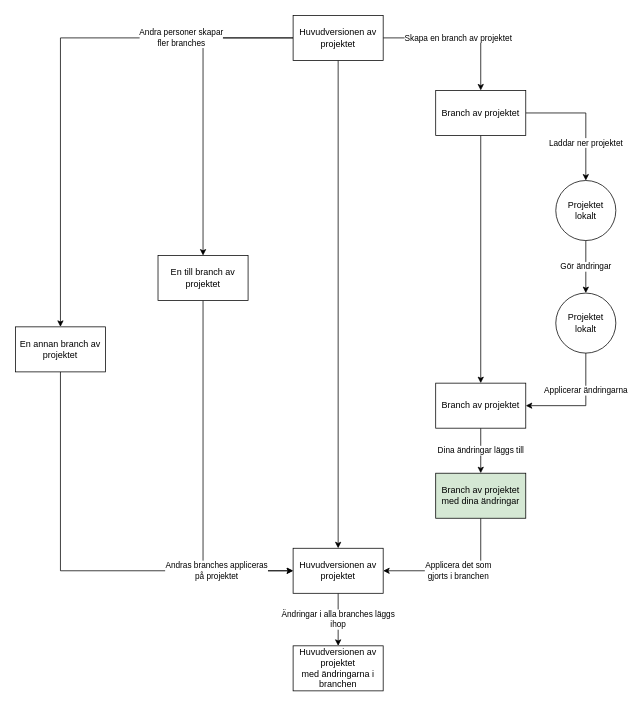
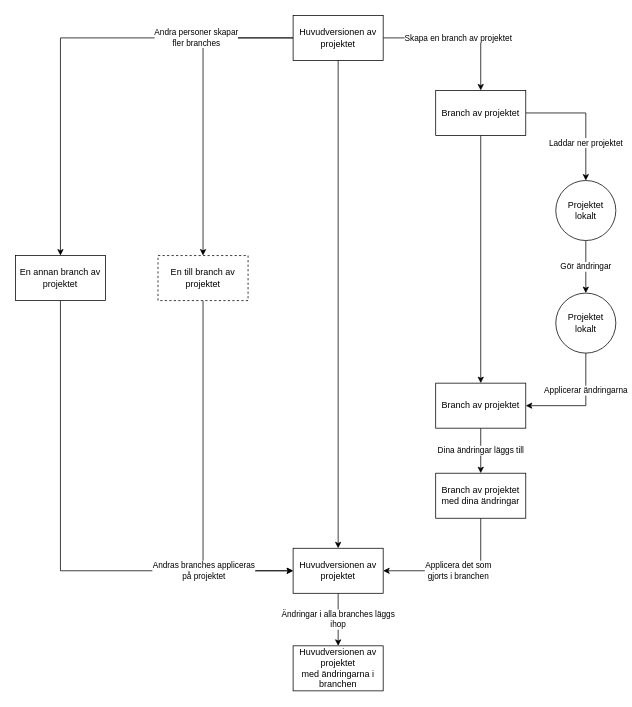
(203, 278) -> (203, 278)
(60, 349) -> (60, 278)
(480, 495) -> (480, 495)
